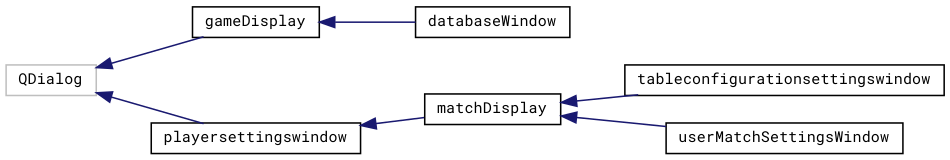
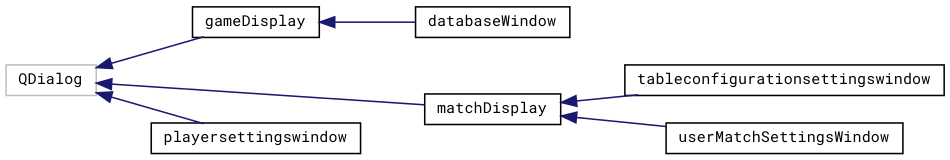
(400, 121) -> (268, 94)
